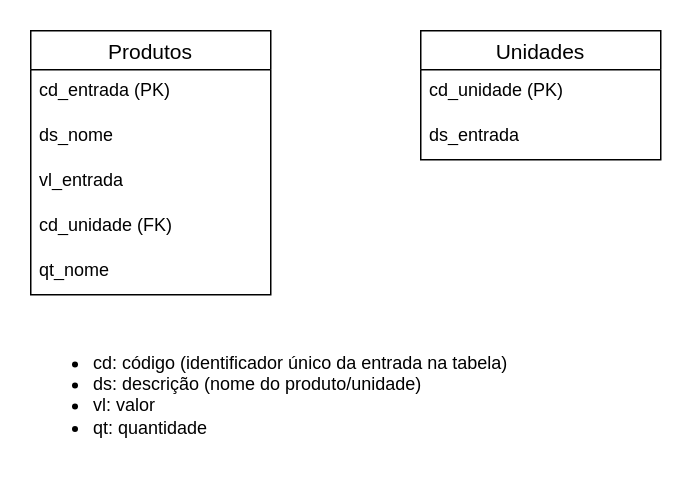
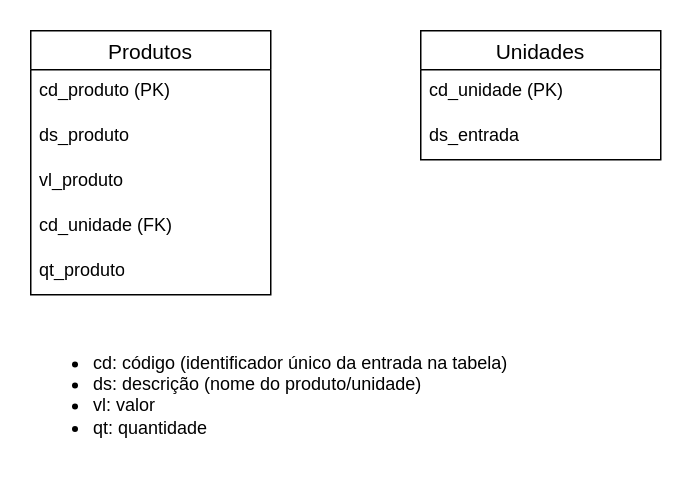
(113, 91) -> (113, 91)
(75, 136) -> (90, 136)
(88, 181) -> (88, 181)
(75, 271) -> (90, 271)
